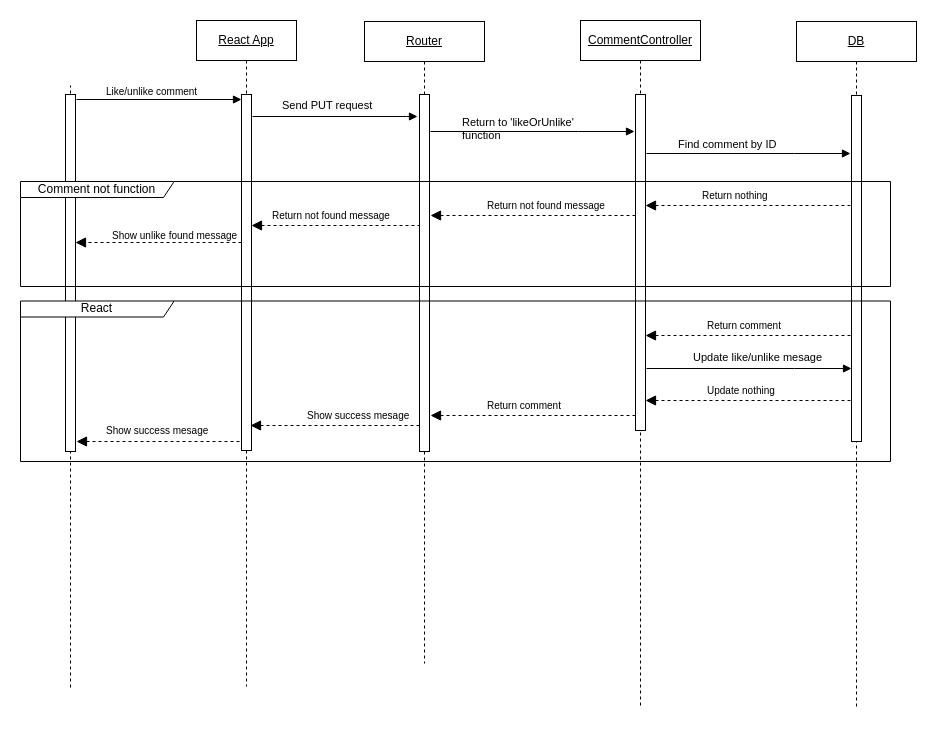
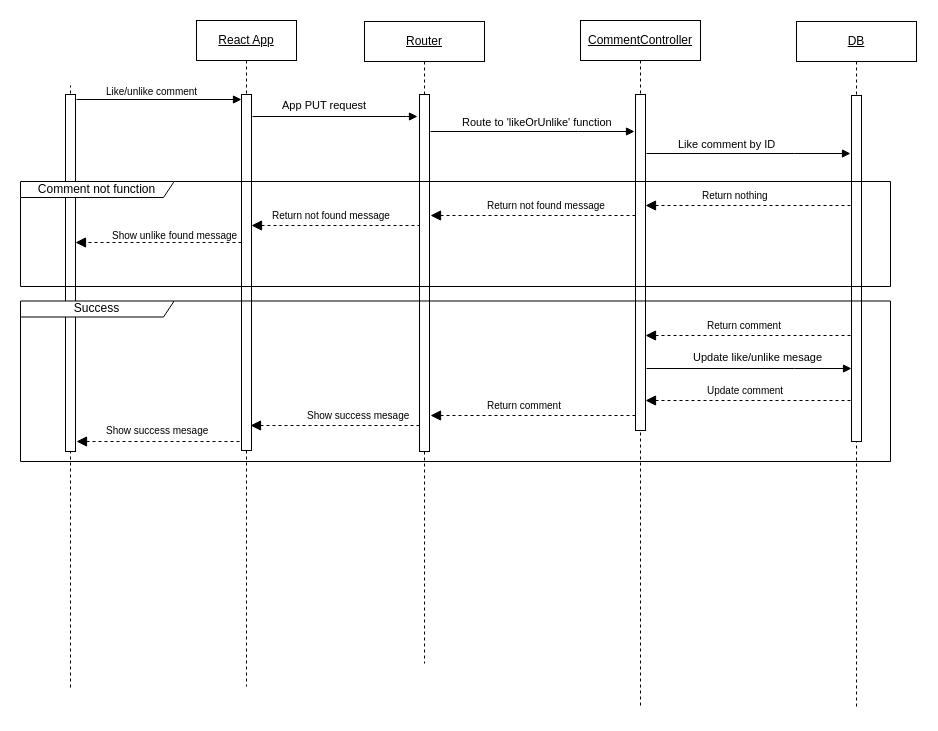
(333, 106) -> (330, 106)
(538, 130) -> (538, 130)
(728, 145) -> (728, 145)
(97, 309) -> (97, 309)
(751, 391) -> (753, 391)
